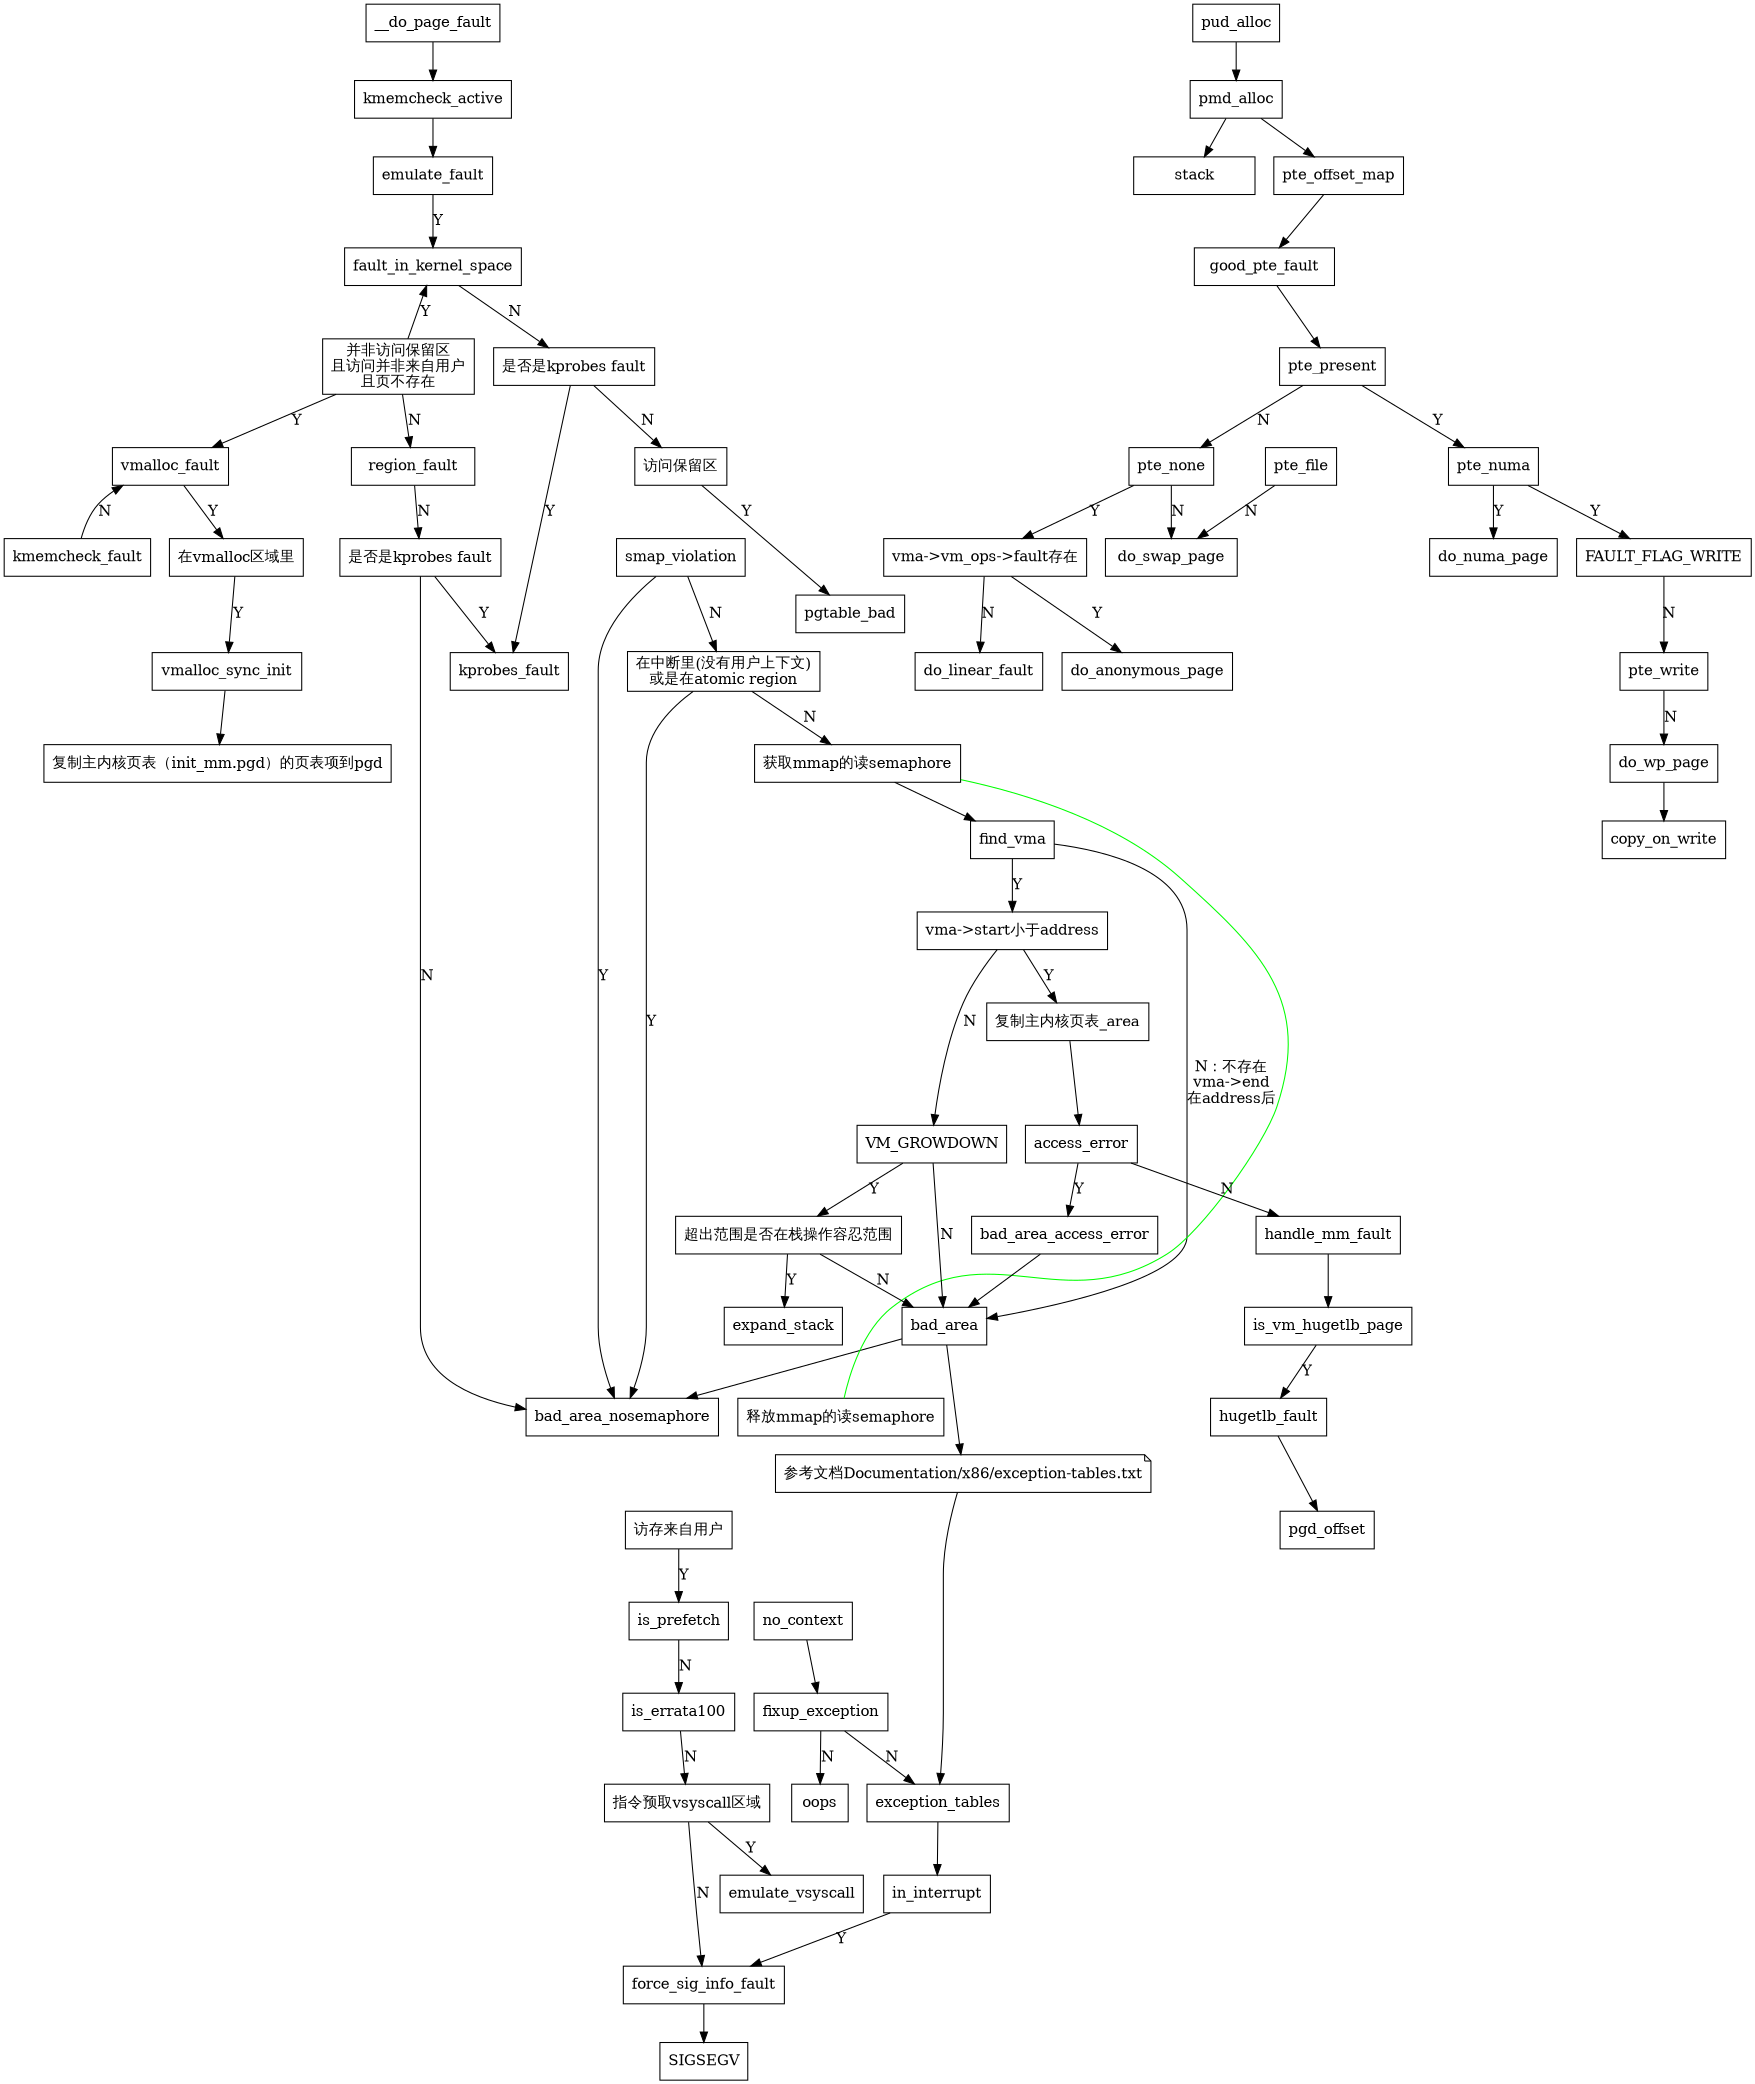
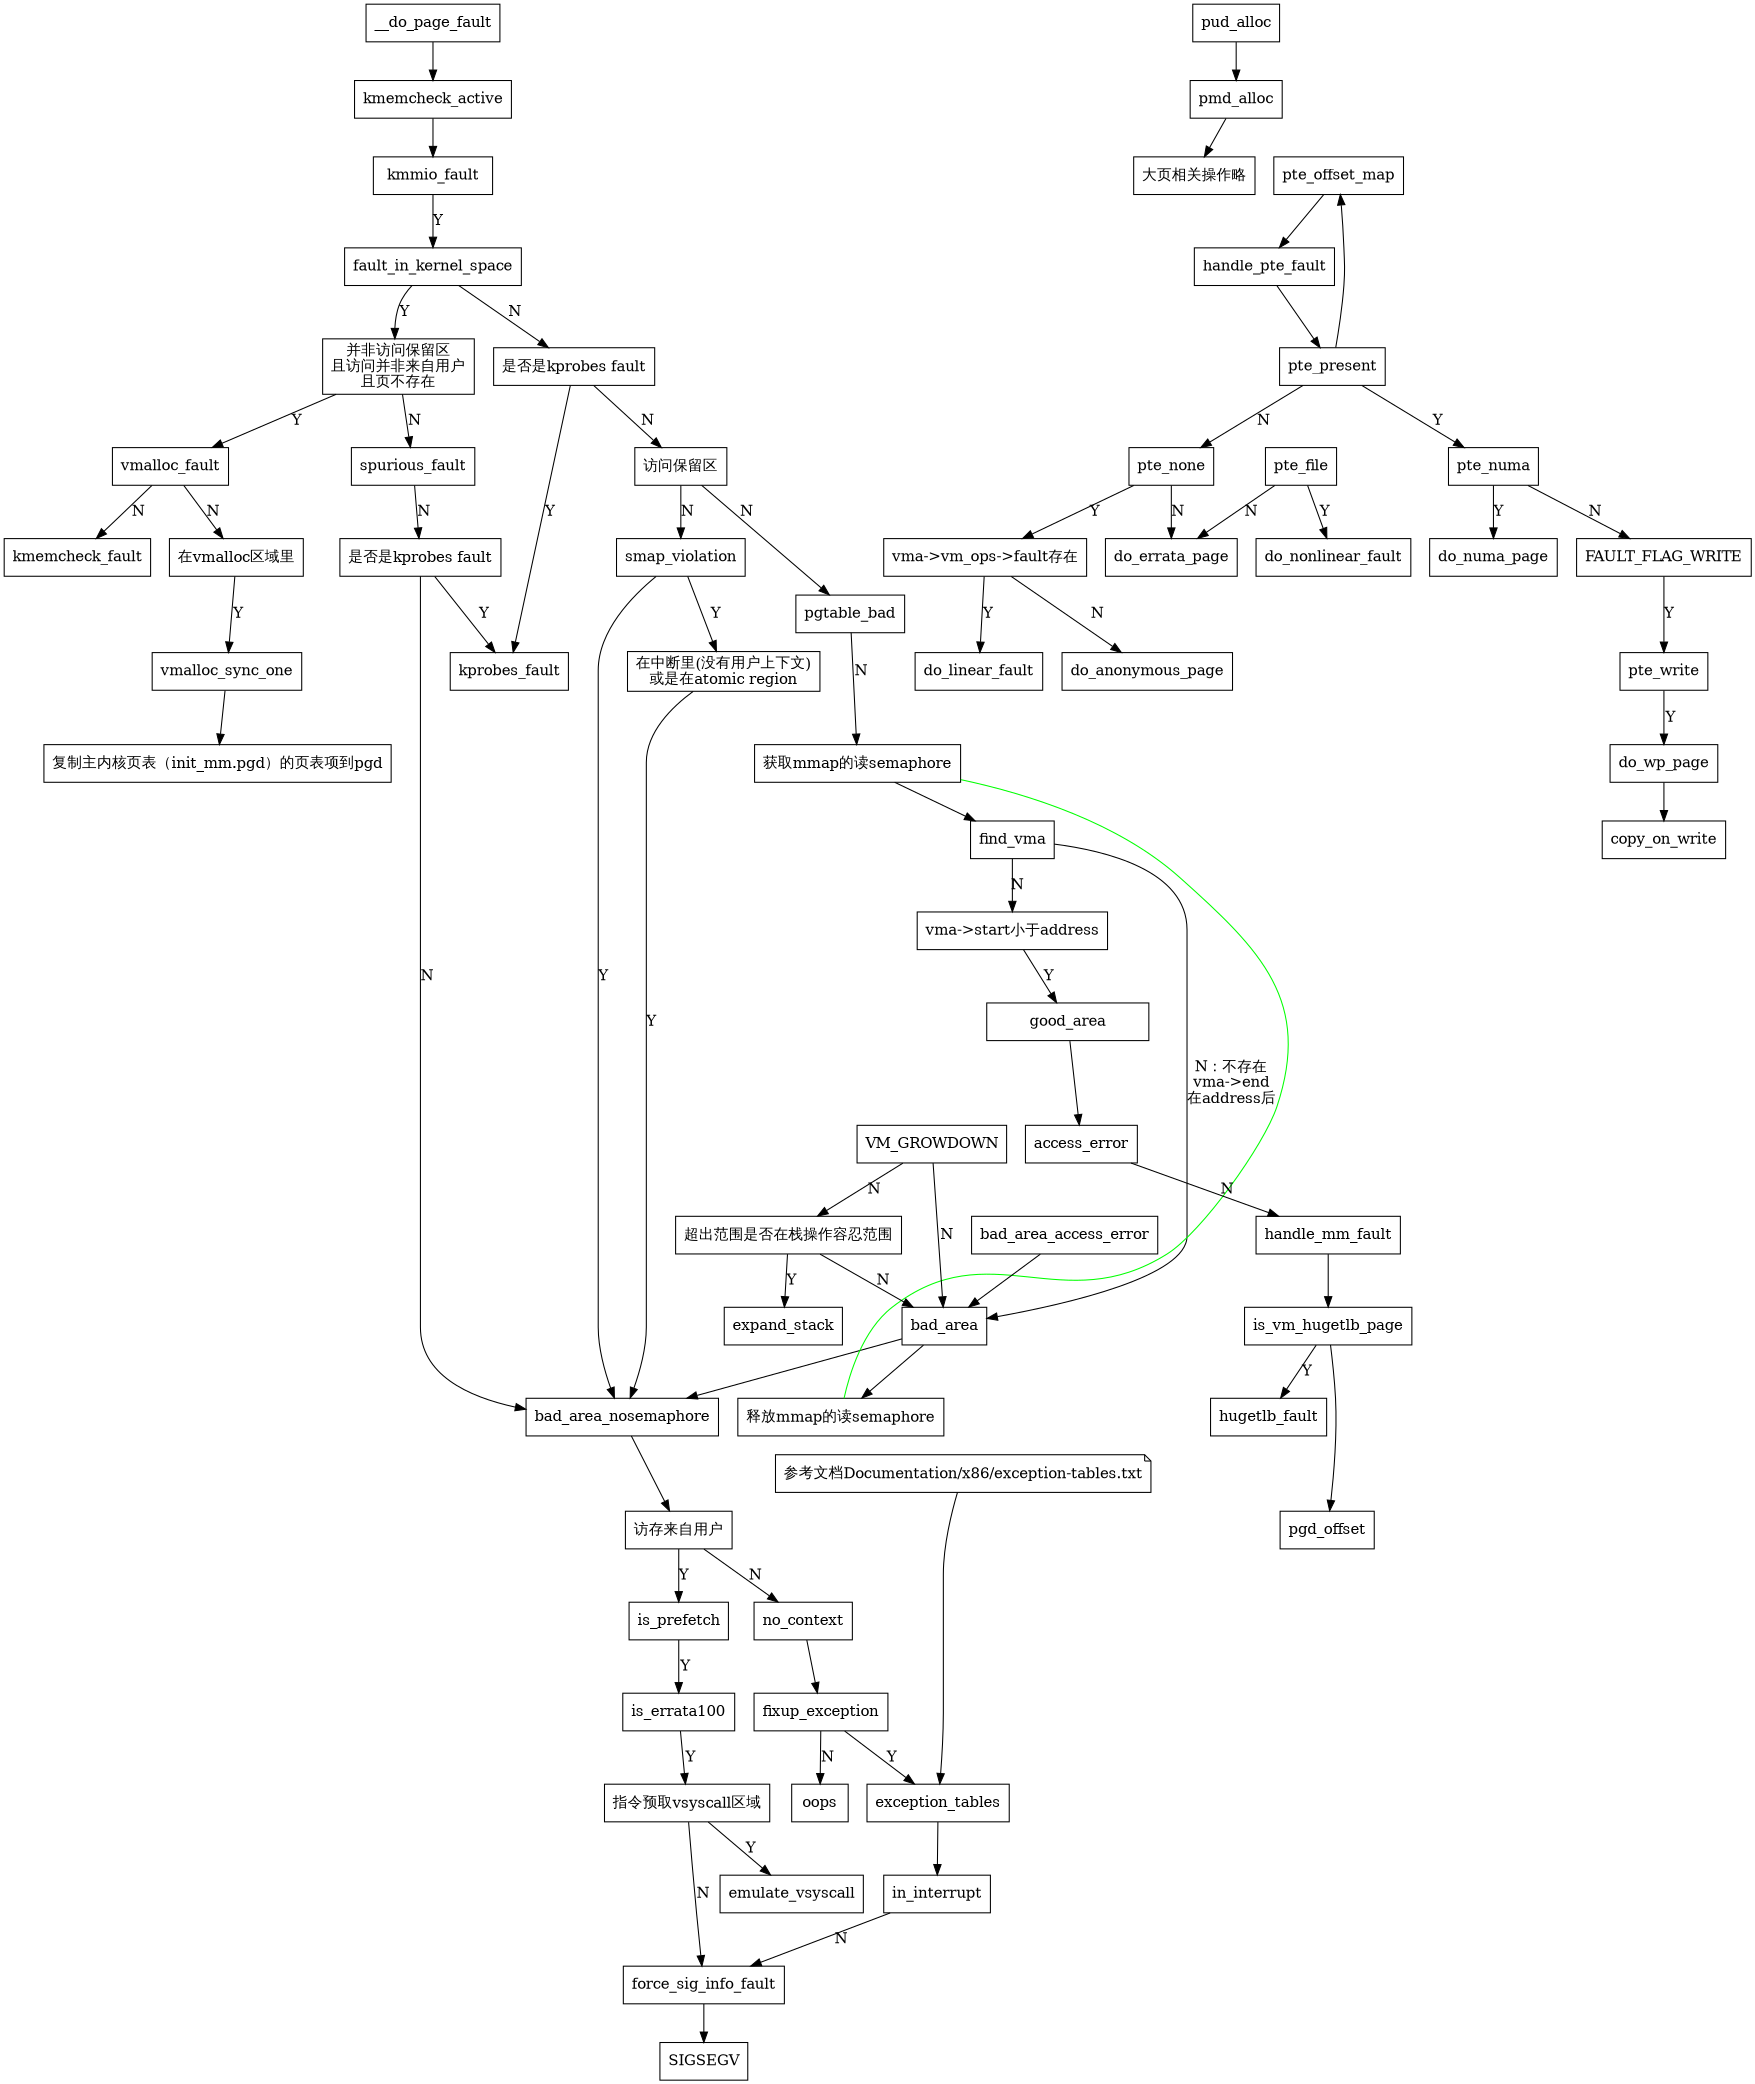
(1283, 134) -> (1344, 277)
(433, 176) -> (433, 176)
(1194, 176) -> (1194, 176)
(1264, 267) -> (1264, 267)
(415, 317) -> (399, 305)
(413, 466) -> (413, 466)
none -> (681, 507)
(93, 511) -> (128, 508)
(213, 512) -> (213, 512)
(747, 512) -> (747, 512)
(1595, 512) -> (1595, 512)
(1171, 557) -> (1171, 557)
none -> (1333, 557)
(716, 614) -> (716, 614)
(988, 614) -> (988, 614)
(1098, 614) -> (1098, 614)
(1669, 614) -> (1669, 614)
(227, 671) -> (227, 671)
(787, 715) -> (854, 683)
(1671, 718) -> (1671, 718)
(1018, 885) -> (1018, 885)
(1068, 1022) -> (1068, 1022)
(954, 1027) -> none
(1074, 1184) -> none
(874, 1190) -> (874, 1190)
(953, 1395) -> (897, 1368)
none -> (648, 1469)
(1295, 1469) -> (1336, 1423)
none -> (737, 1572)
(686, 1667) -> (686, 1667)
(691, 1758) -> (691, 1758)
(892, 1758) -> (892, 1758)
(841, 1939) -> (841, 1939)
